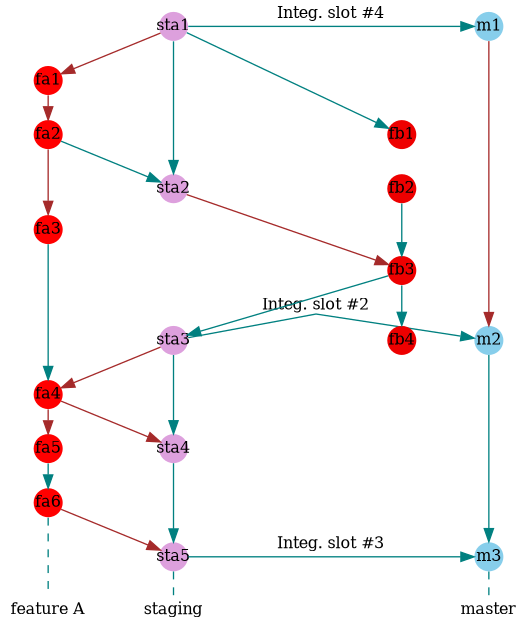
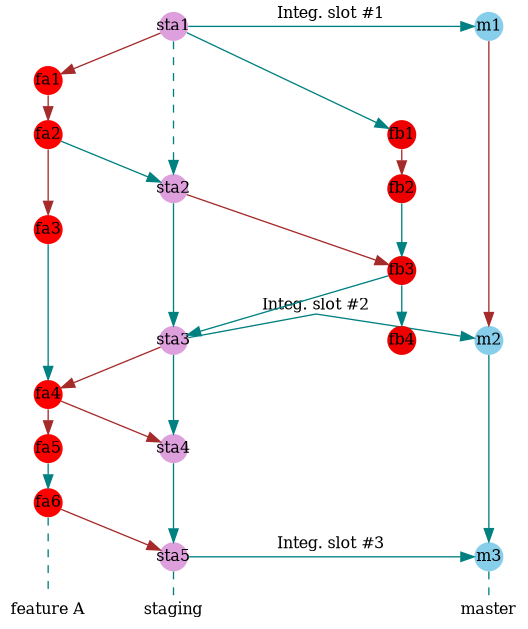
(331, 14) -> (331, 14)
(174, 101) -> (174, 101)
none -> (402, 155)
none -> (174, 258)
